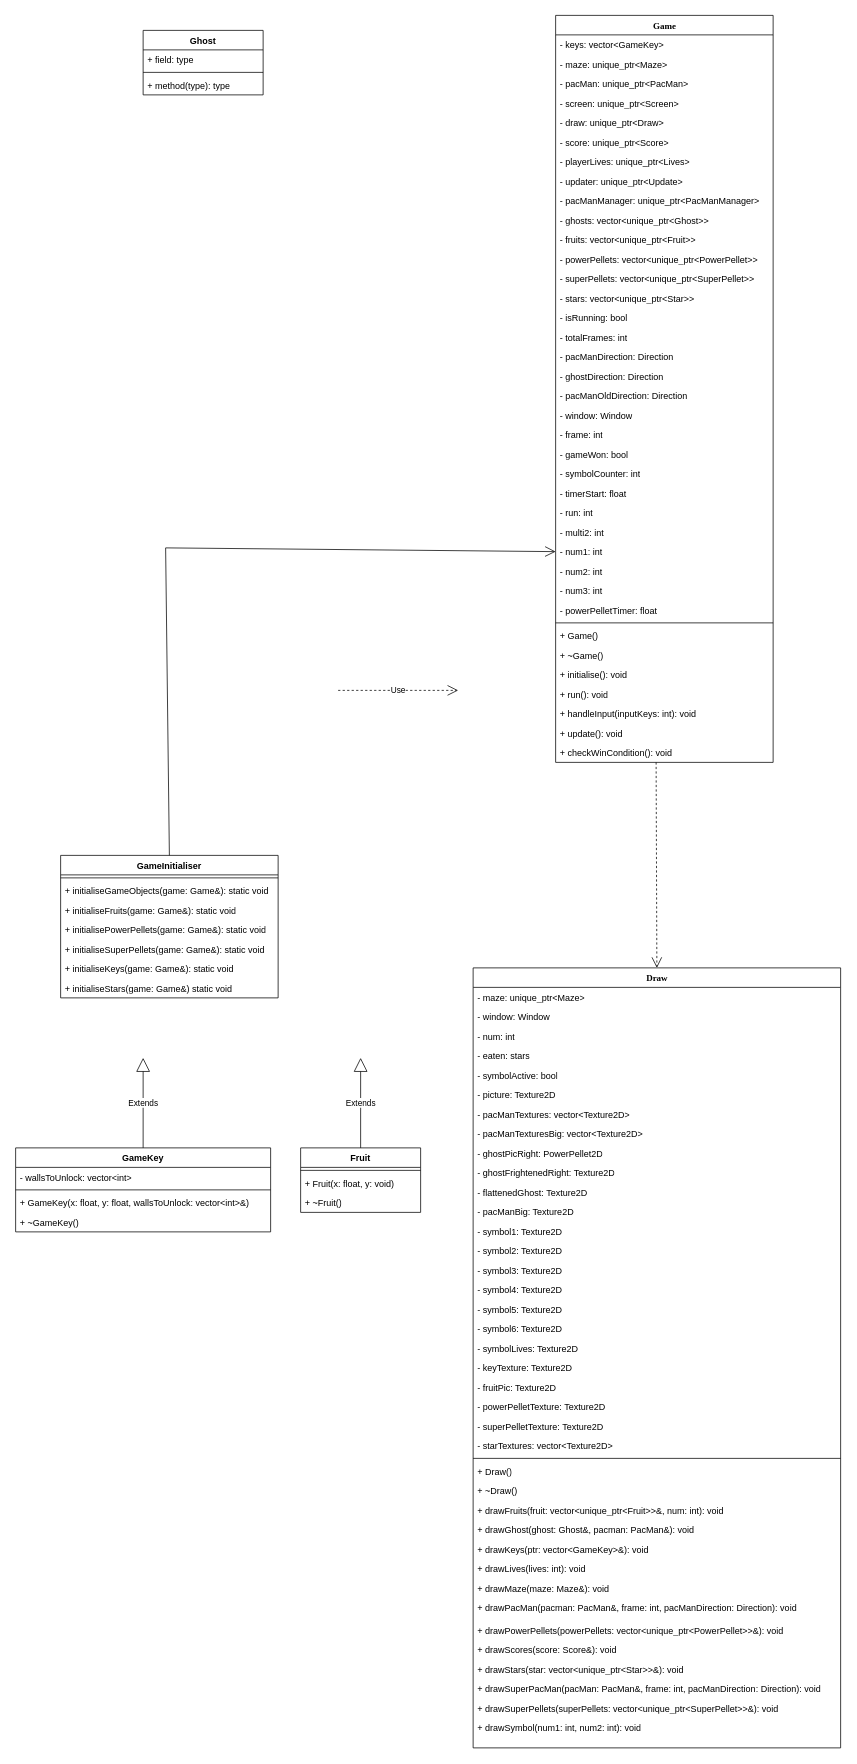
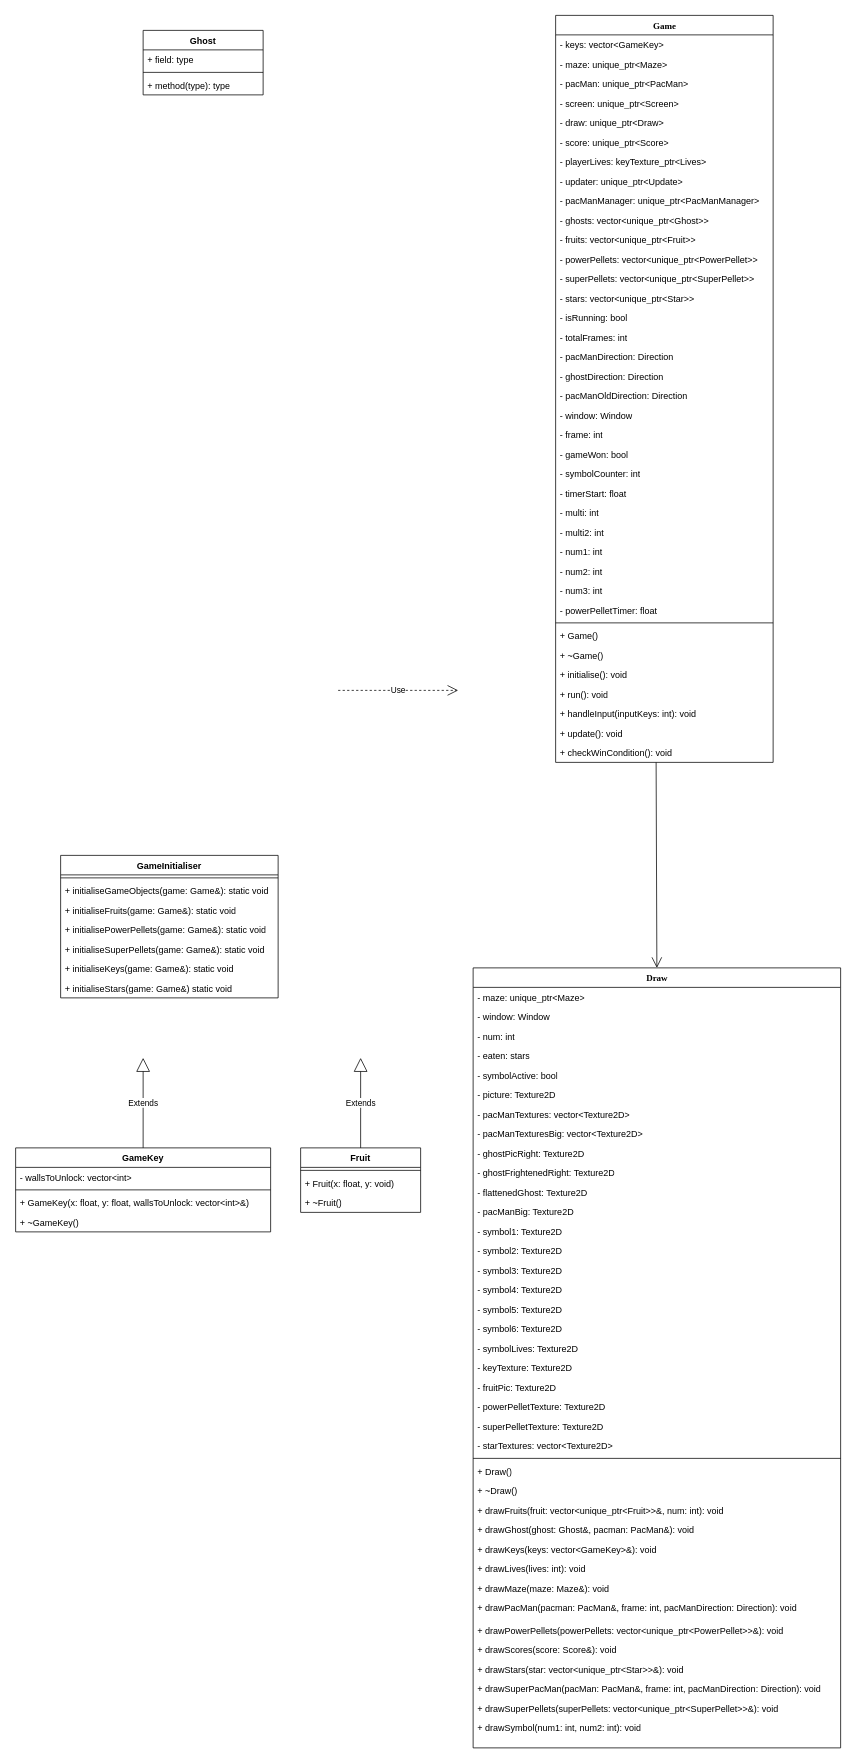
(632, 163) -> (644, 163)
(580, 514) -> (583, 514)
(205, 548) -> none
(656, 864) -> (656, 864)
(545, 1154) -> (537, 1154)
(569, 1550) -> (571, 1550)
